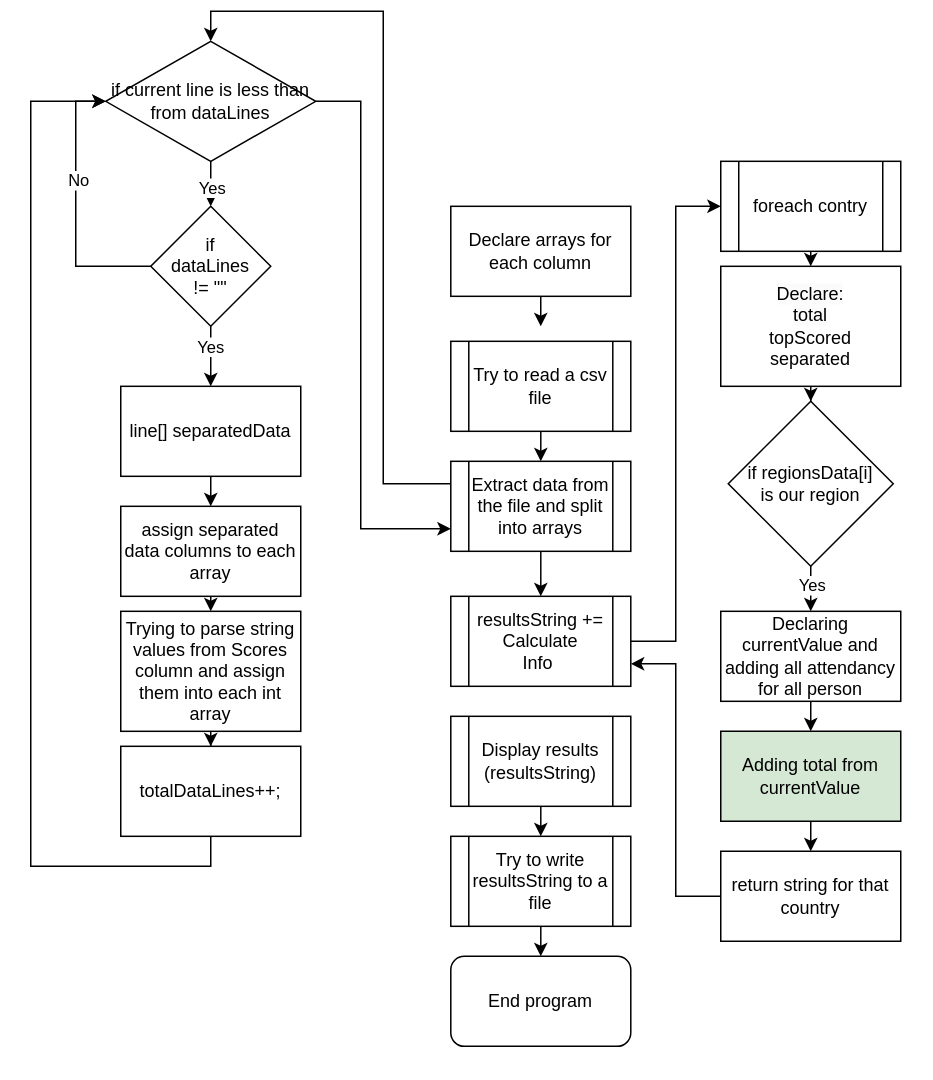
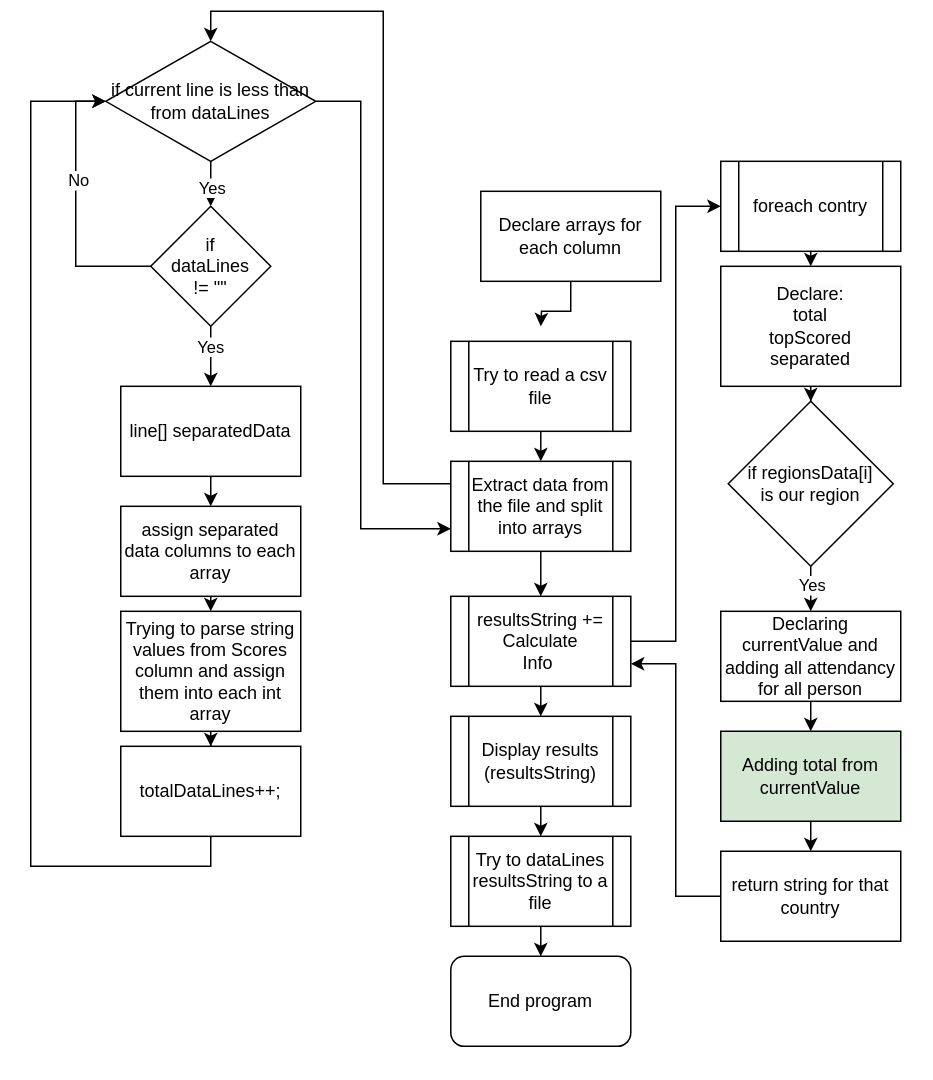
(541, 251) -> (571, 236)
none -> (541, 697)
(541, 881) -> (541, 881)
